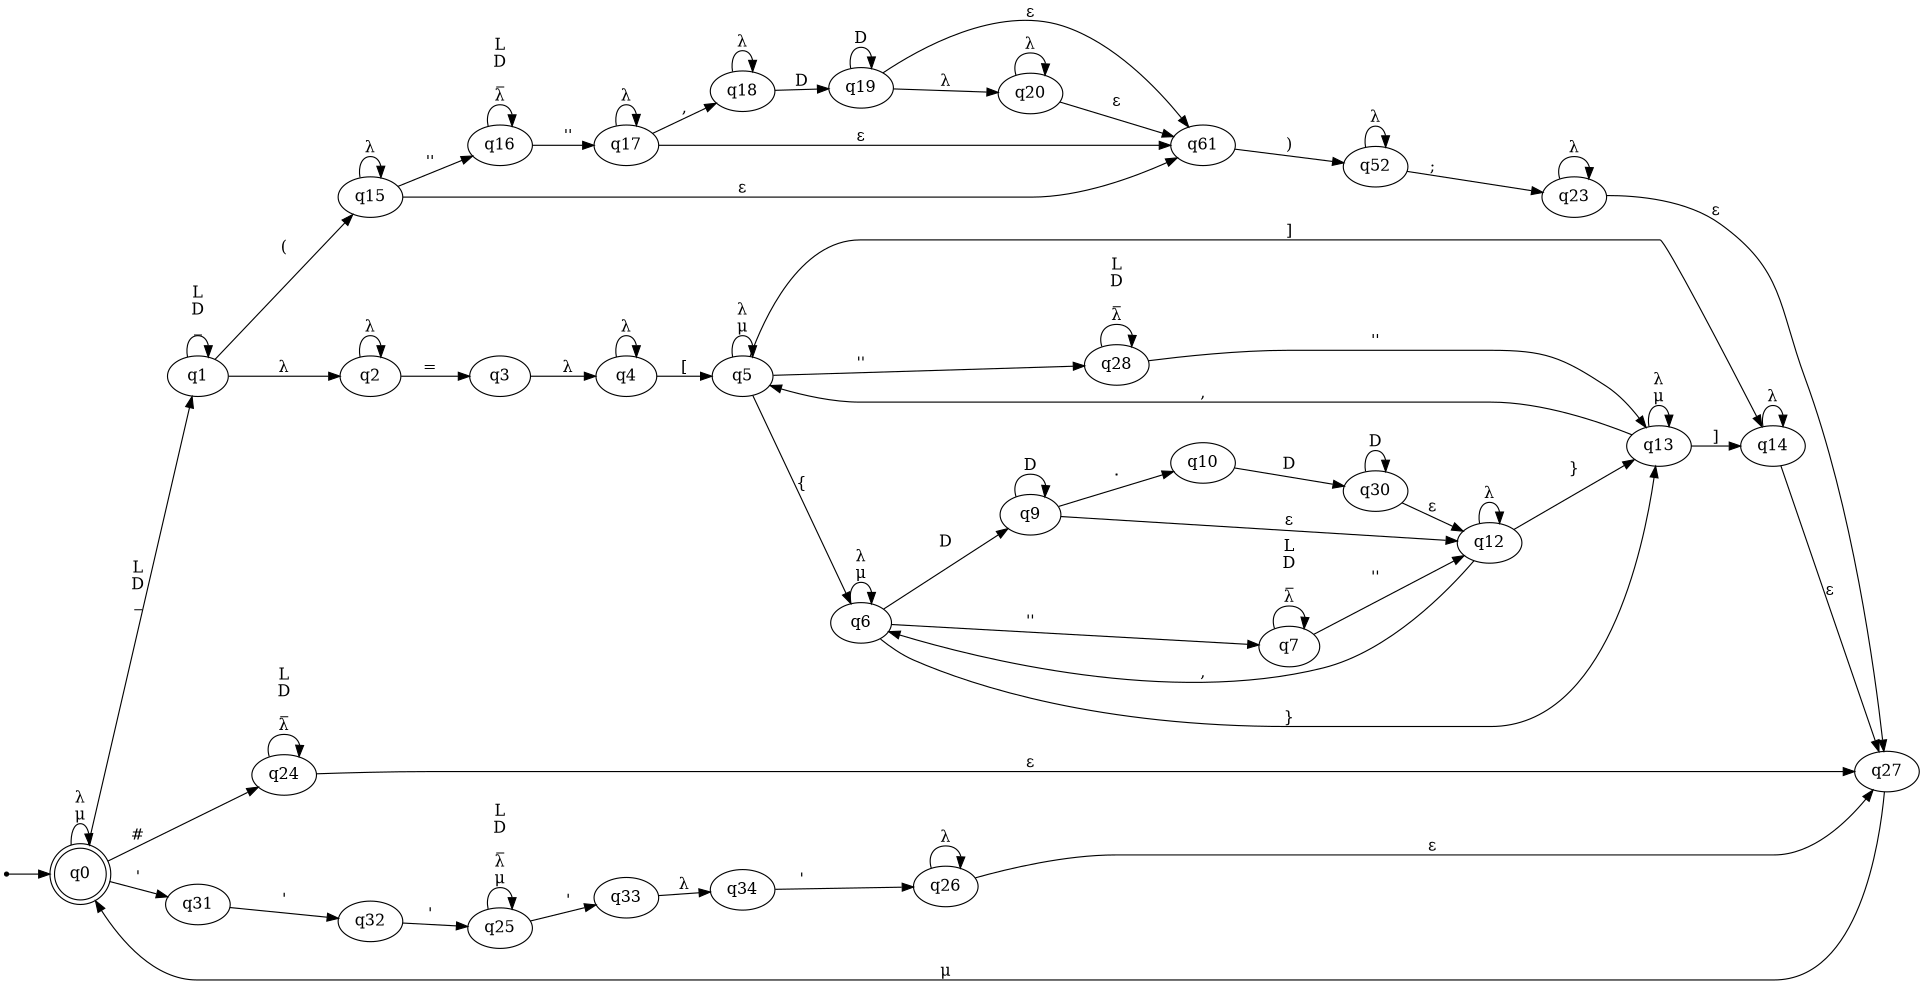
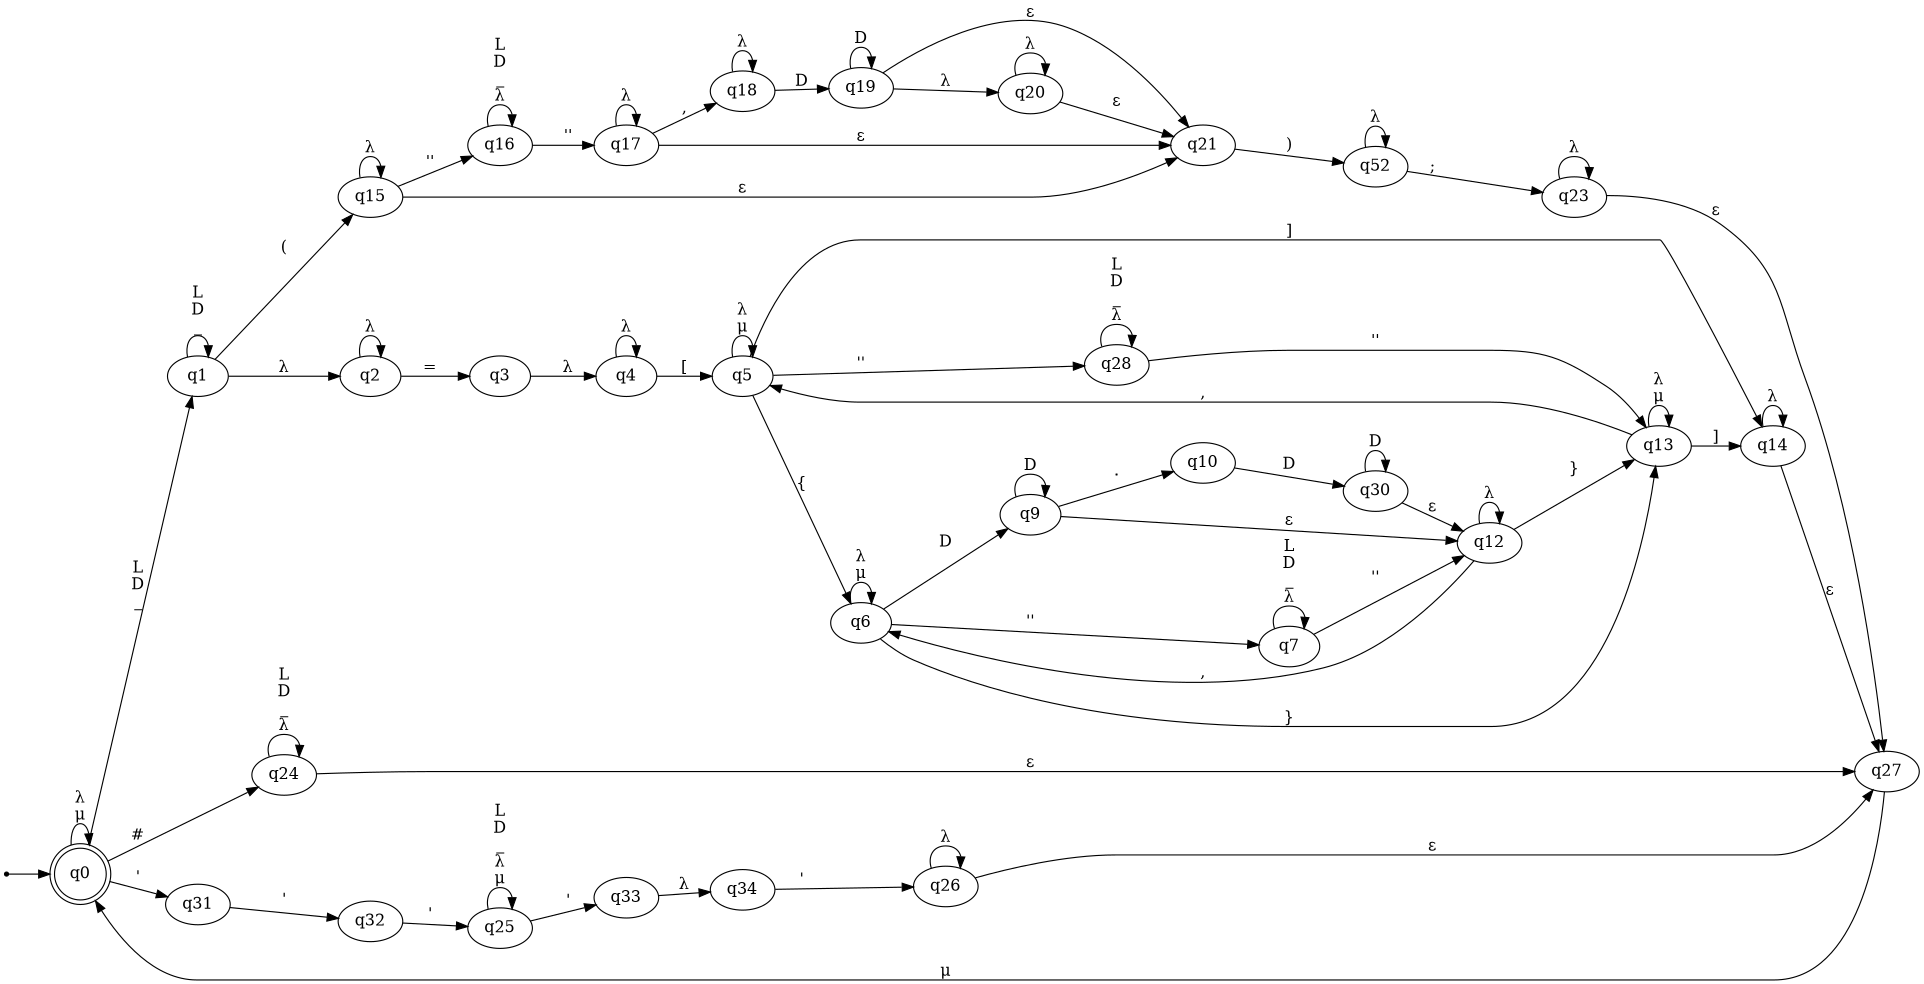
(1203, 145) -> (1203, 145)
